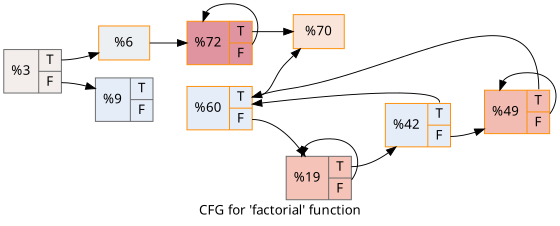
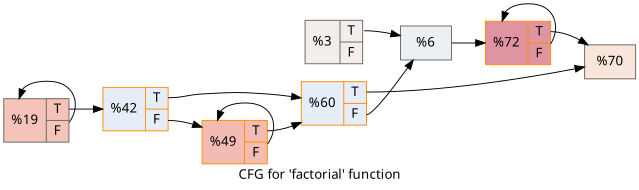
(319, 32) -> (610, 62)
(124, 43) -> (426, 43)
(124, 100) -> none
(279, 129) -> (385, 98)
